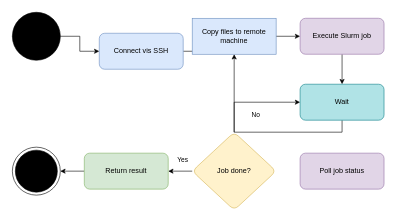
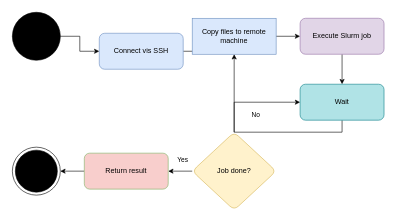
(126, 171) -> (126, 171)
(342, 171) -> none
